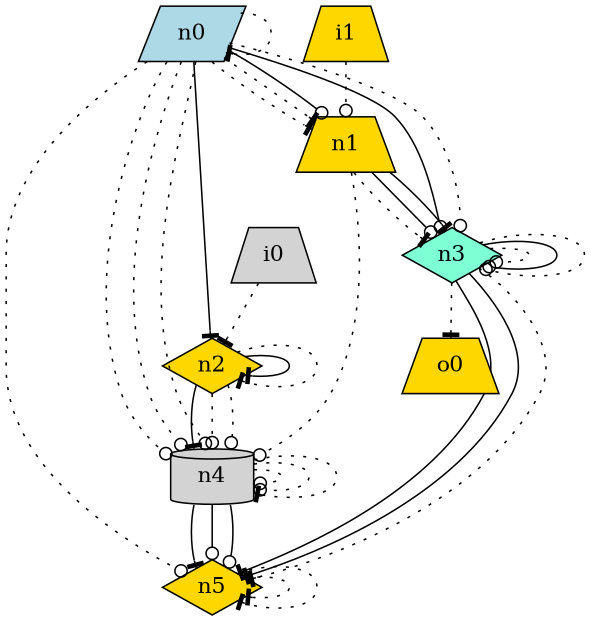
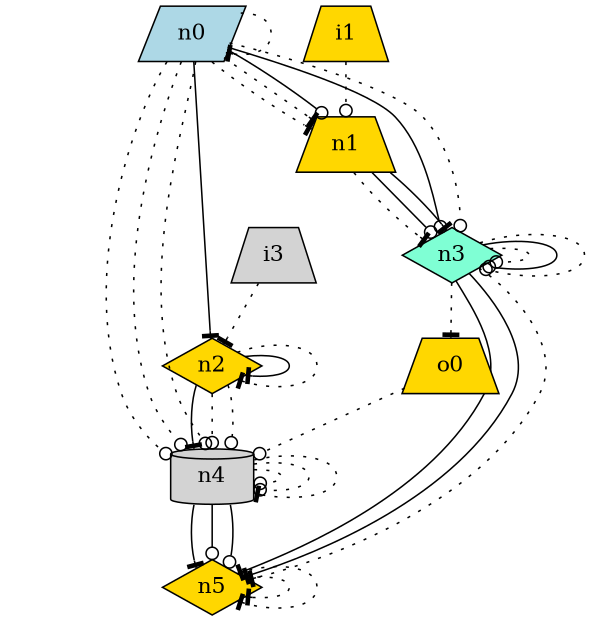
(274, 255) -> (274, 255)
(6, 324) -> none
(353, 329) -> (335, 420)
